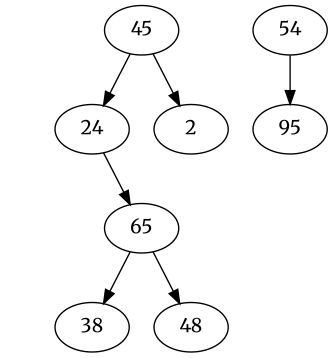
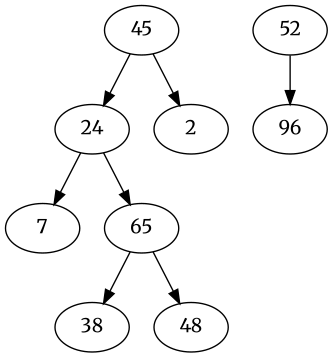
(290, 30) -> (290, 30)
(290, 129) -> (290, 129)
none -> (43, 228)
